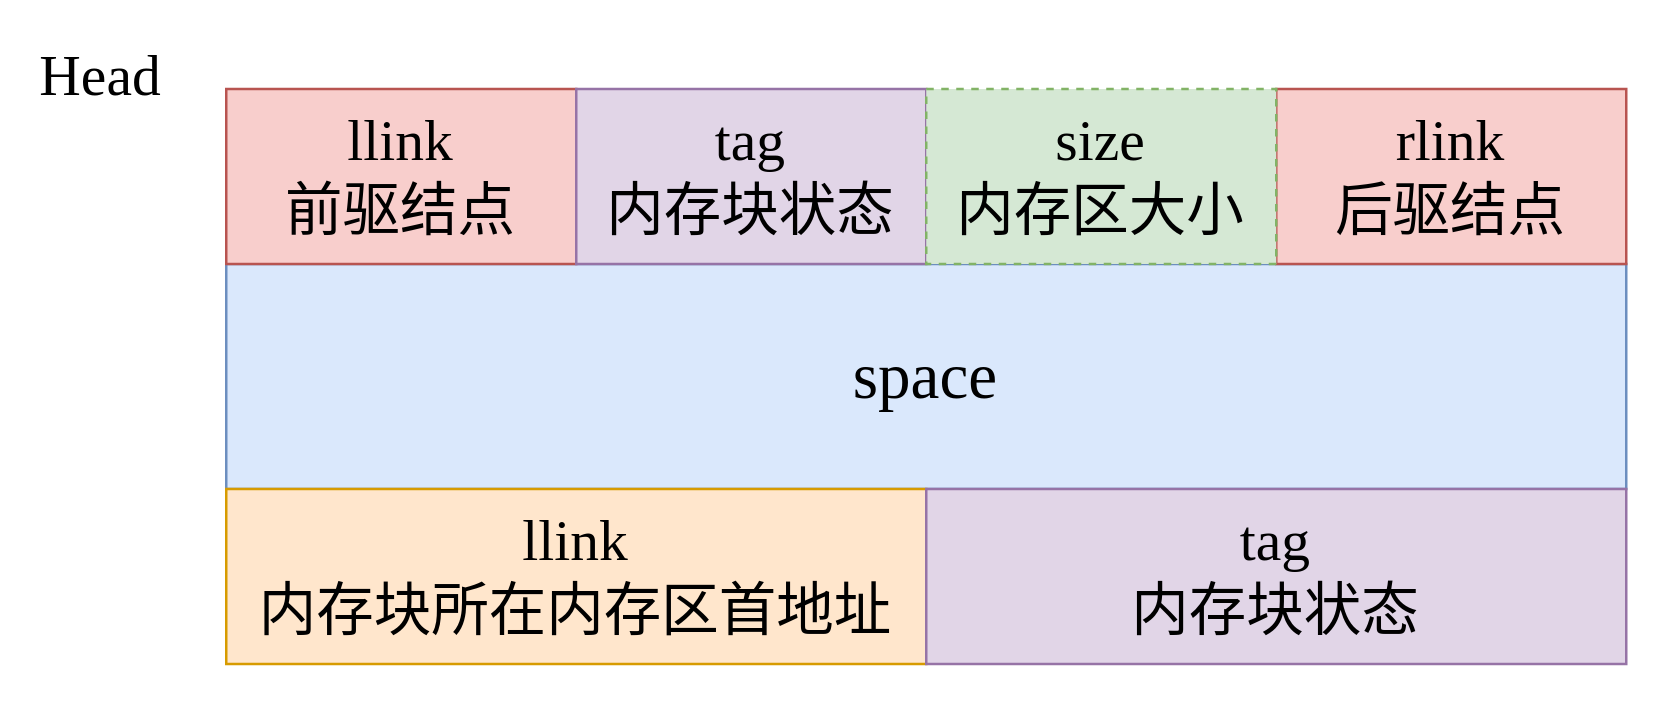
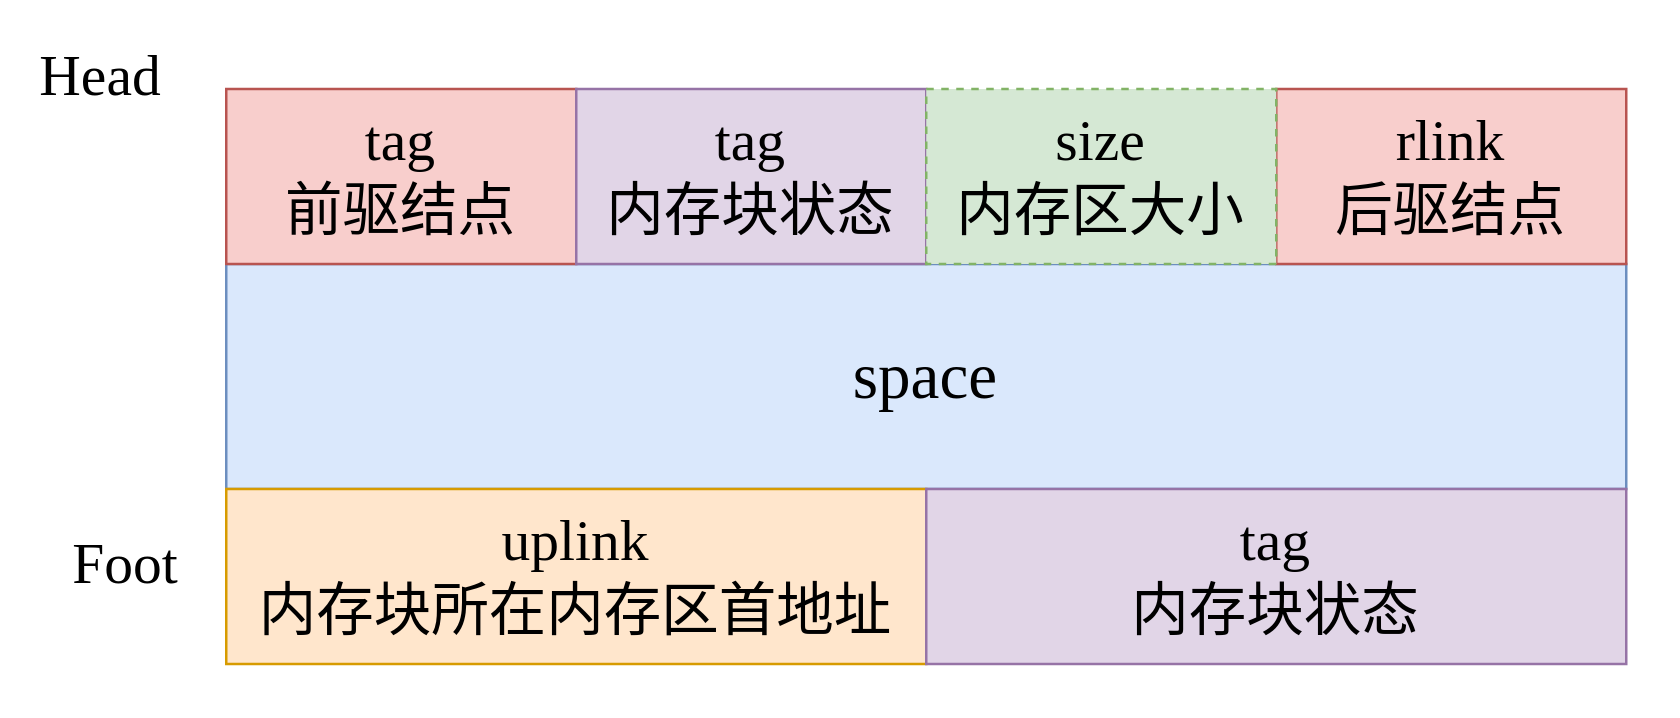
(401, 176) -> (401, 176)
none -> (126, 564)
(576, 576) -> (576, 576)
